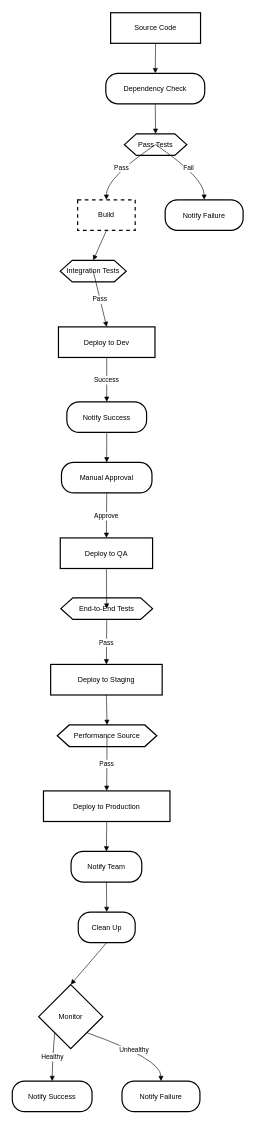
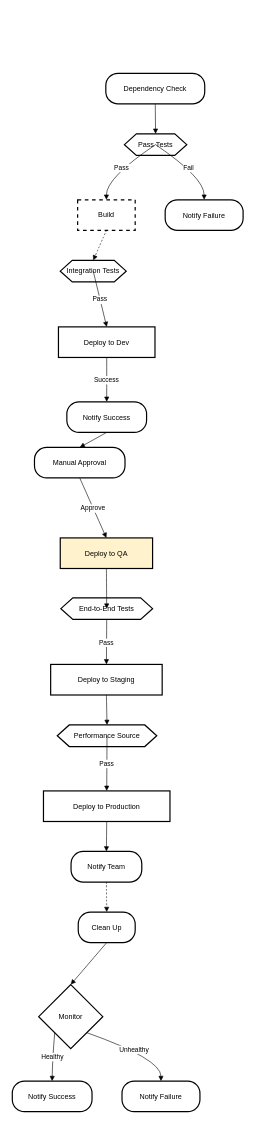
(156, 28) -> none
(156, 55) -> none
(101, 243) -> (101, 243)
(107, 478) -> (80, 463)
(107, 553) -> (107, 553)
(107, 895) -> (107, 895)
